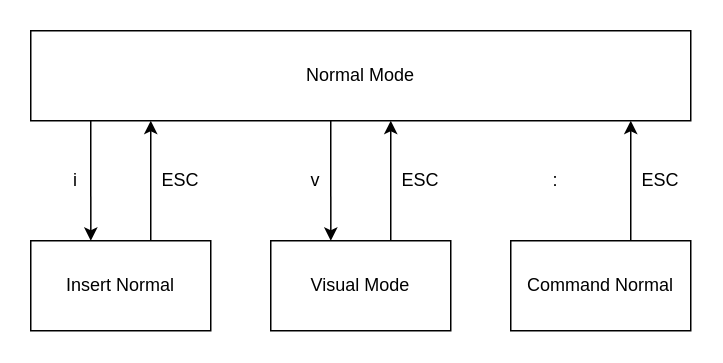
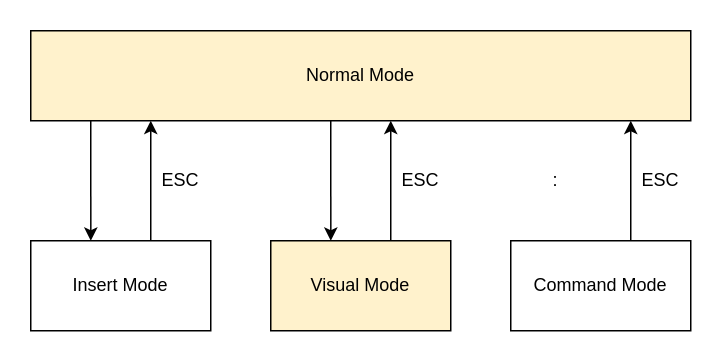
(361, 76) -> (361, 76)
(76, 181) -> none
(316, 181) -> none
(121, 286) -> (121, 286)
(361, 286) -> (361, 286)
(601, 286) -> (601, 286)
